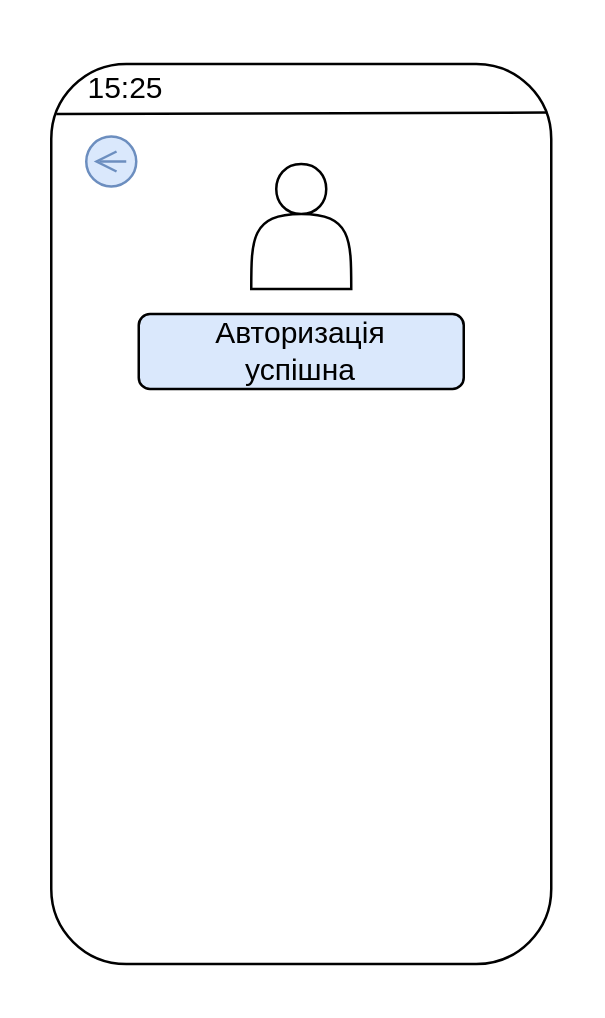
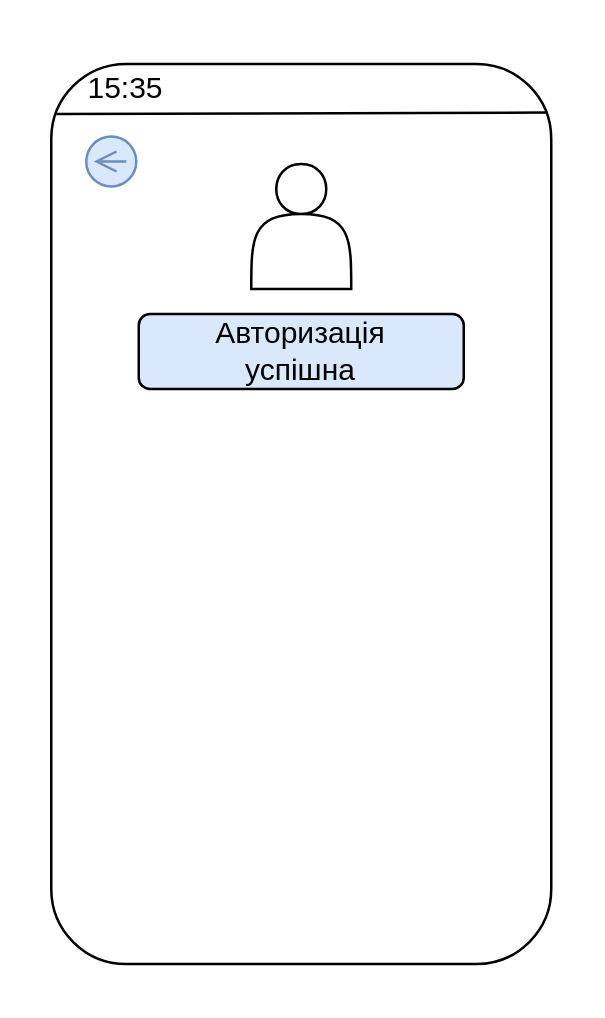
(126, 89) -> (126, 89)
